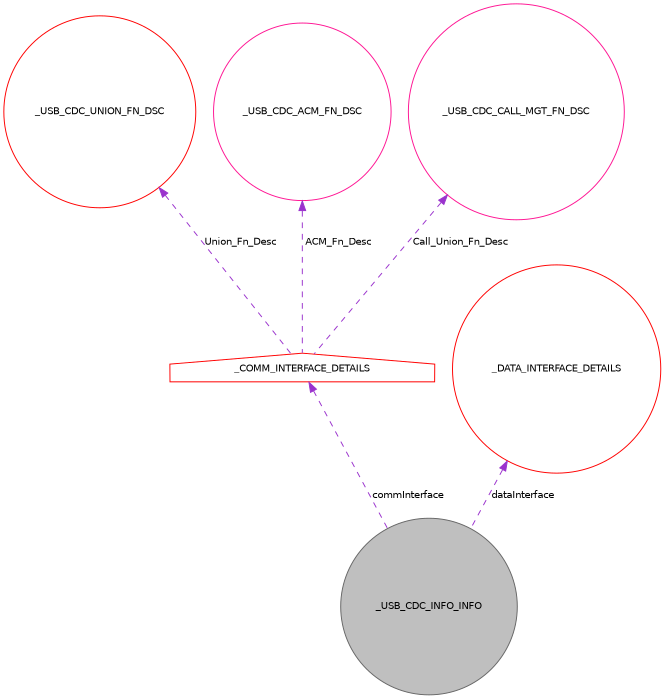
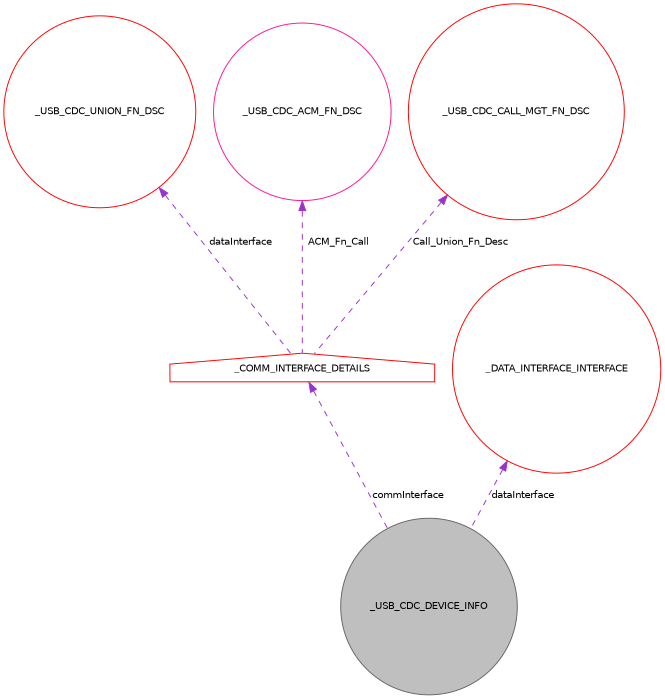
(516, 112) -> (516, 112)
(239, 242) -> (239, 242)
(337, 242) -> (337, 242)
(557, 369) -> (557, 369)
(429, 607) -> (429, 607)
